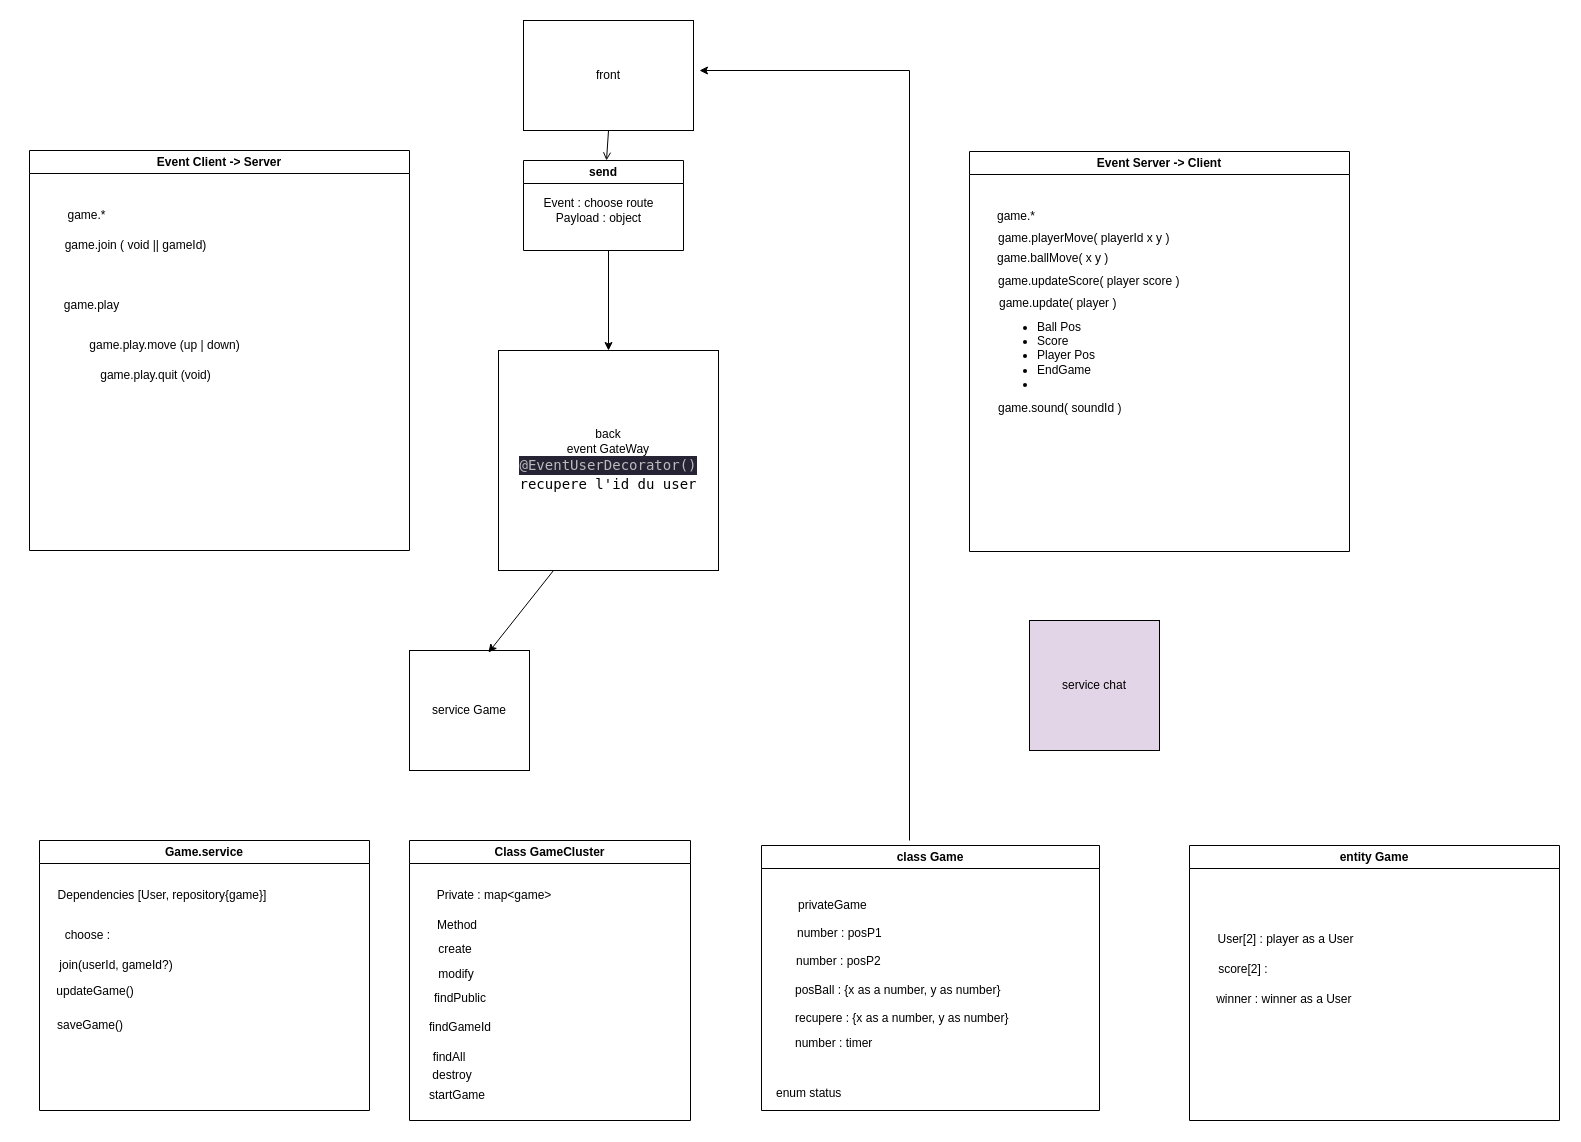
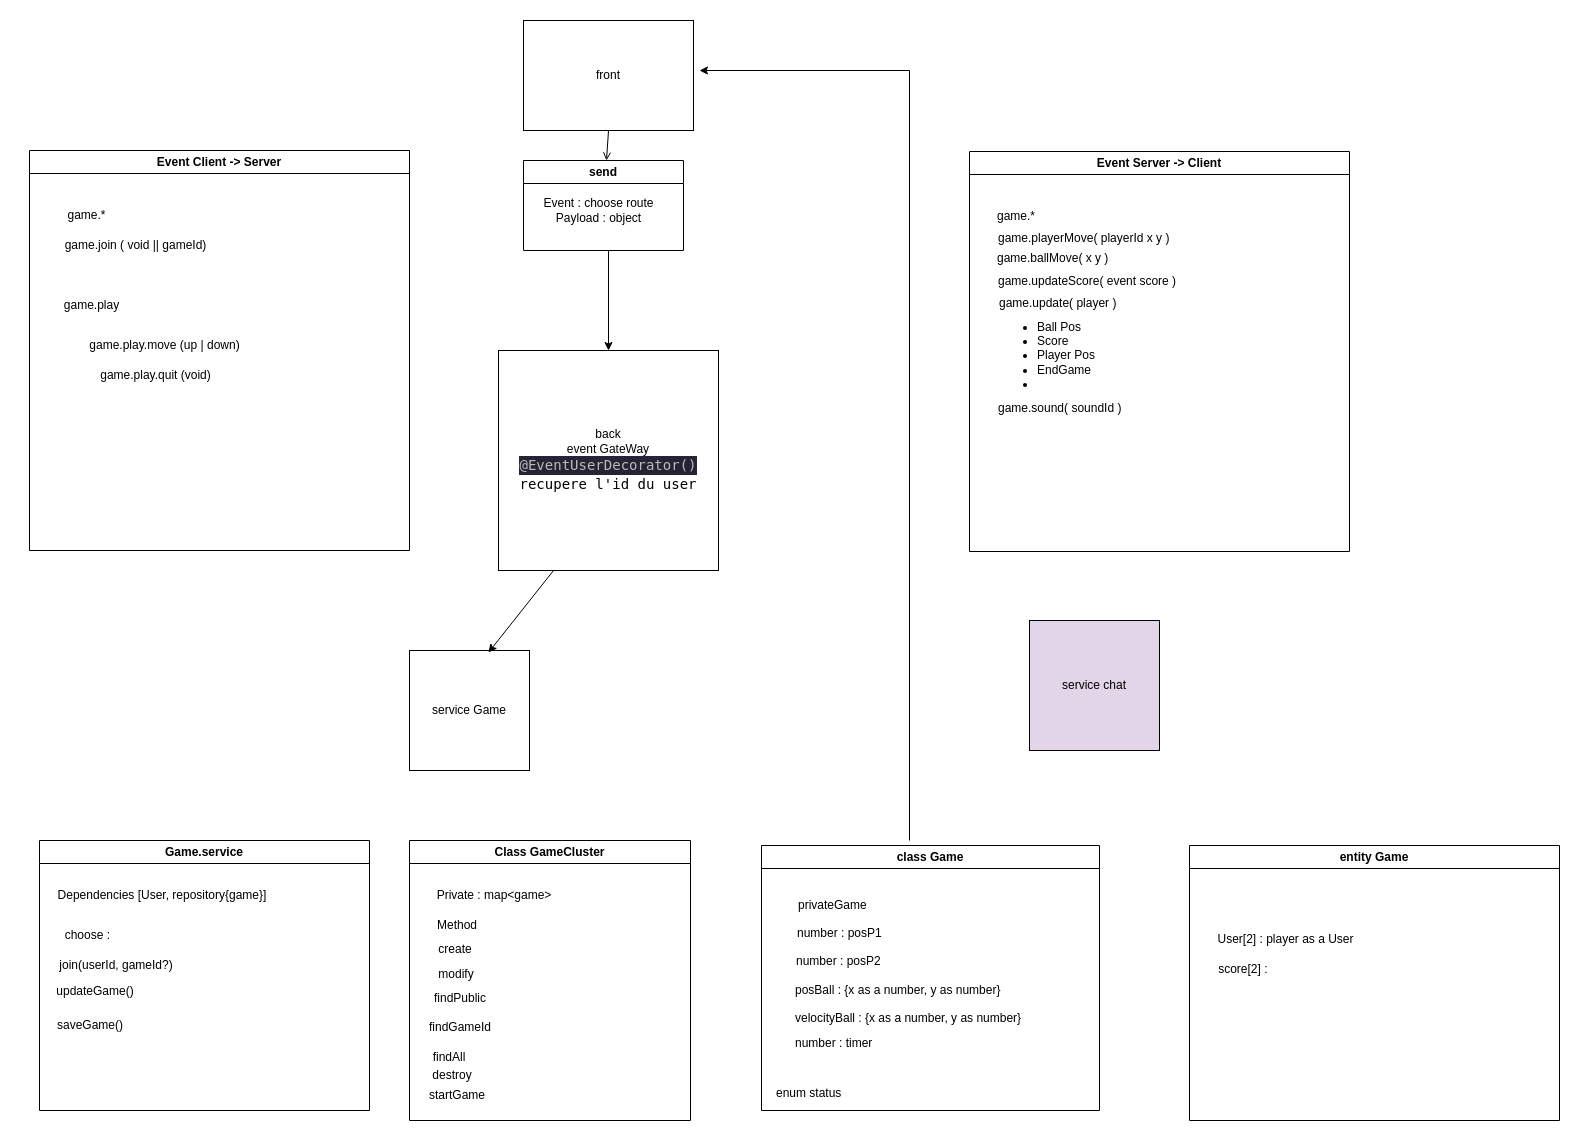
(1098, 282) -> (1096, 282)
(1286, 1000) -> none
(911, 1019) -> (918, 1019)
